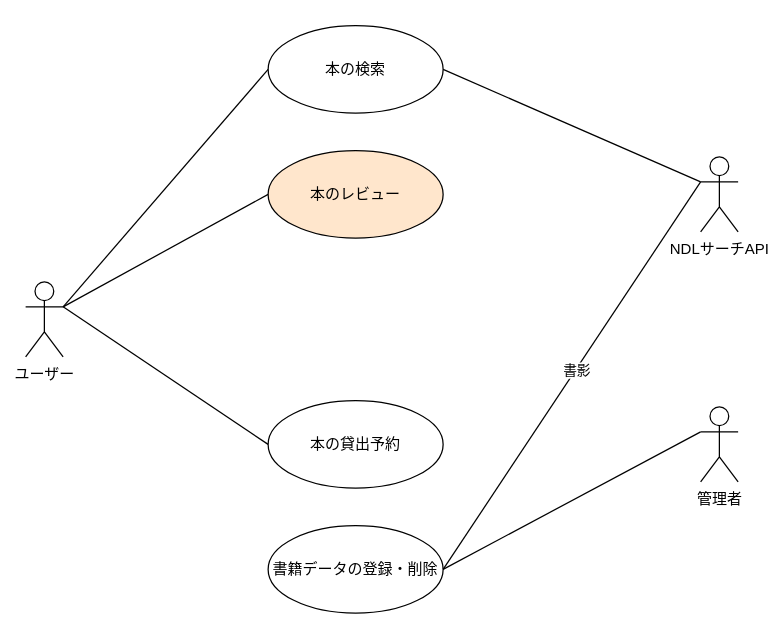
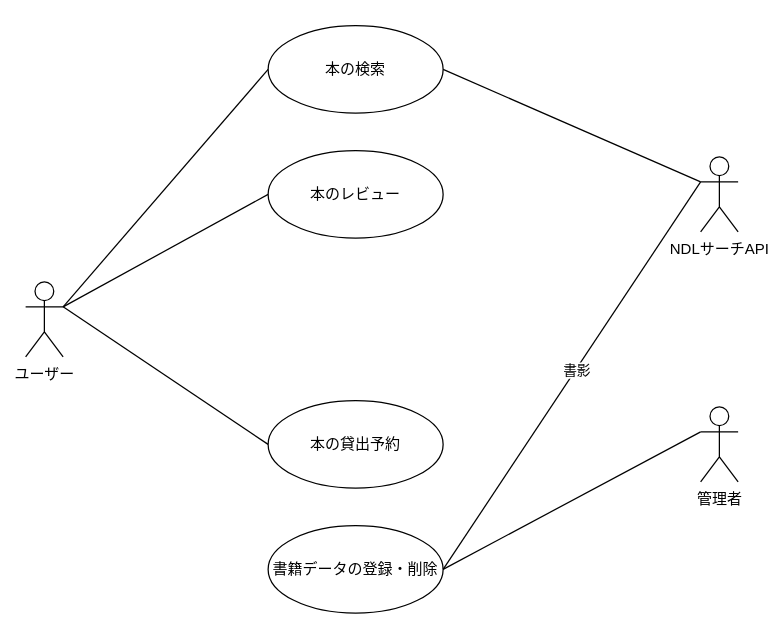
(356, 194) -> (356, 194)
